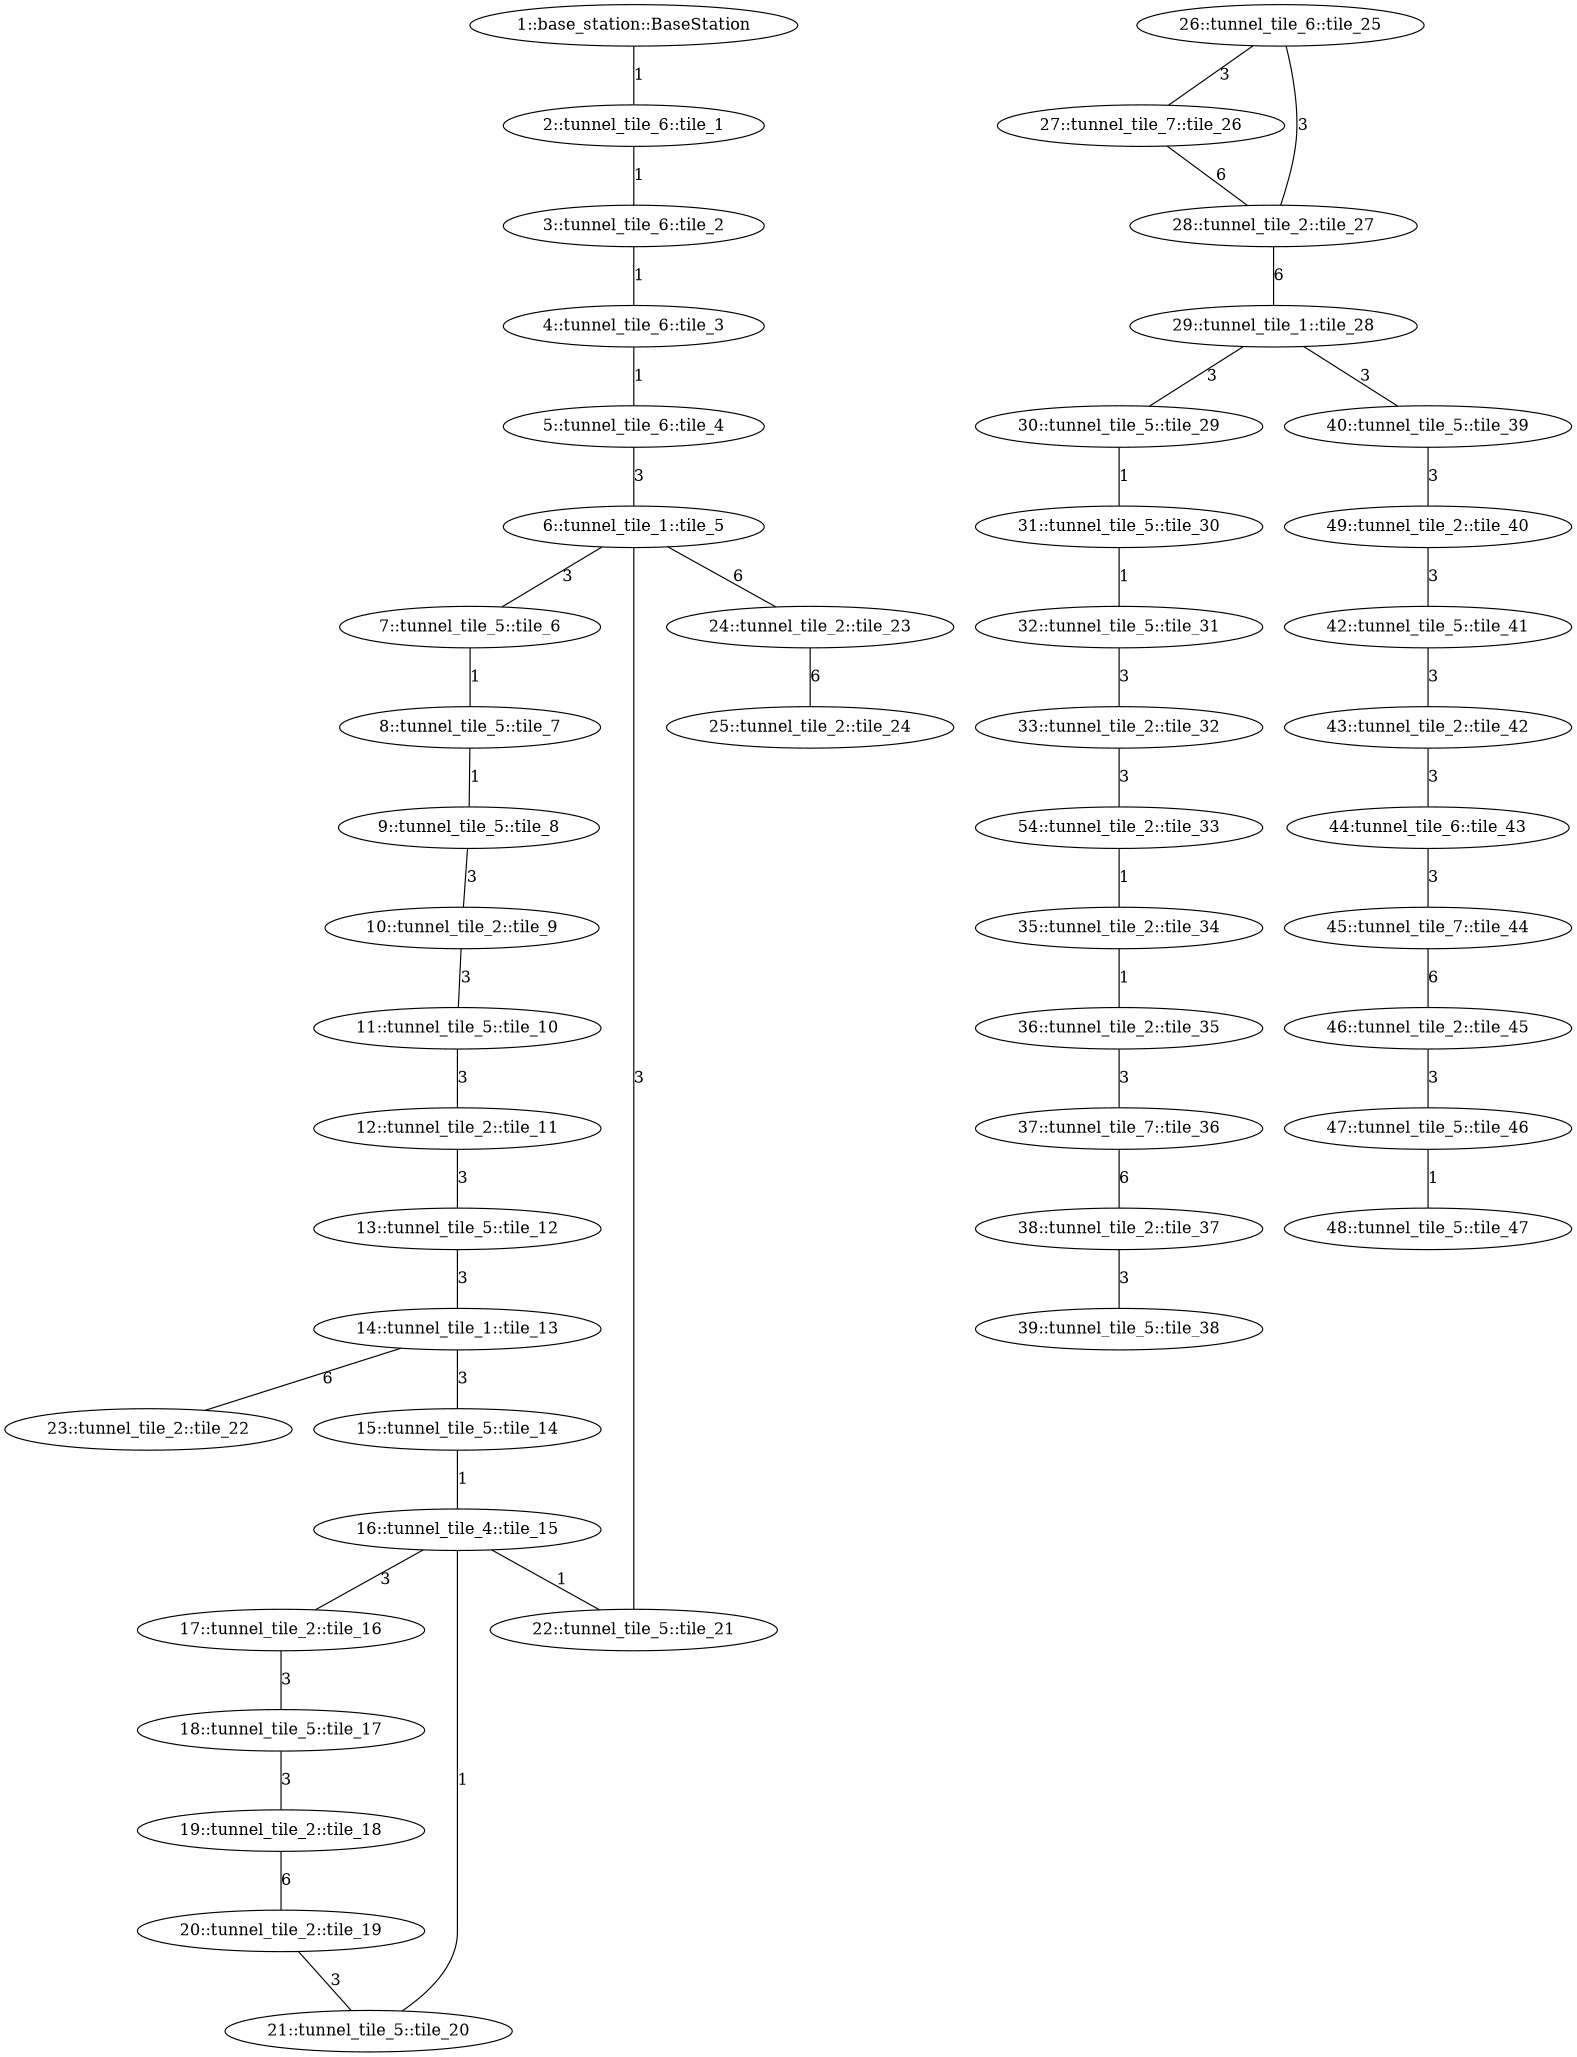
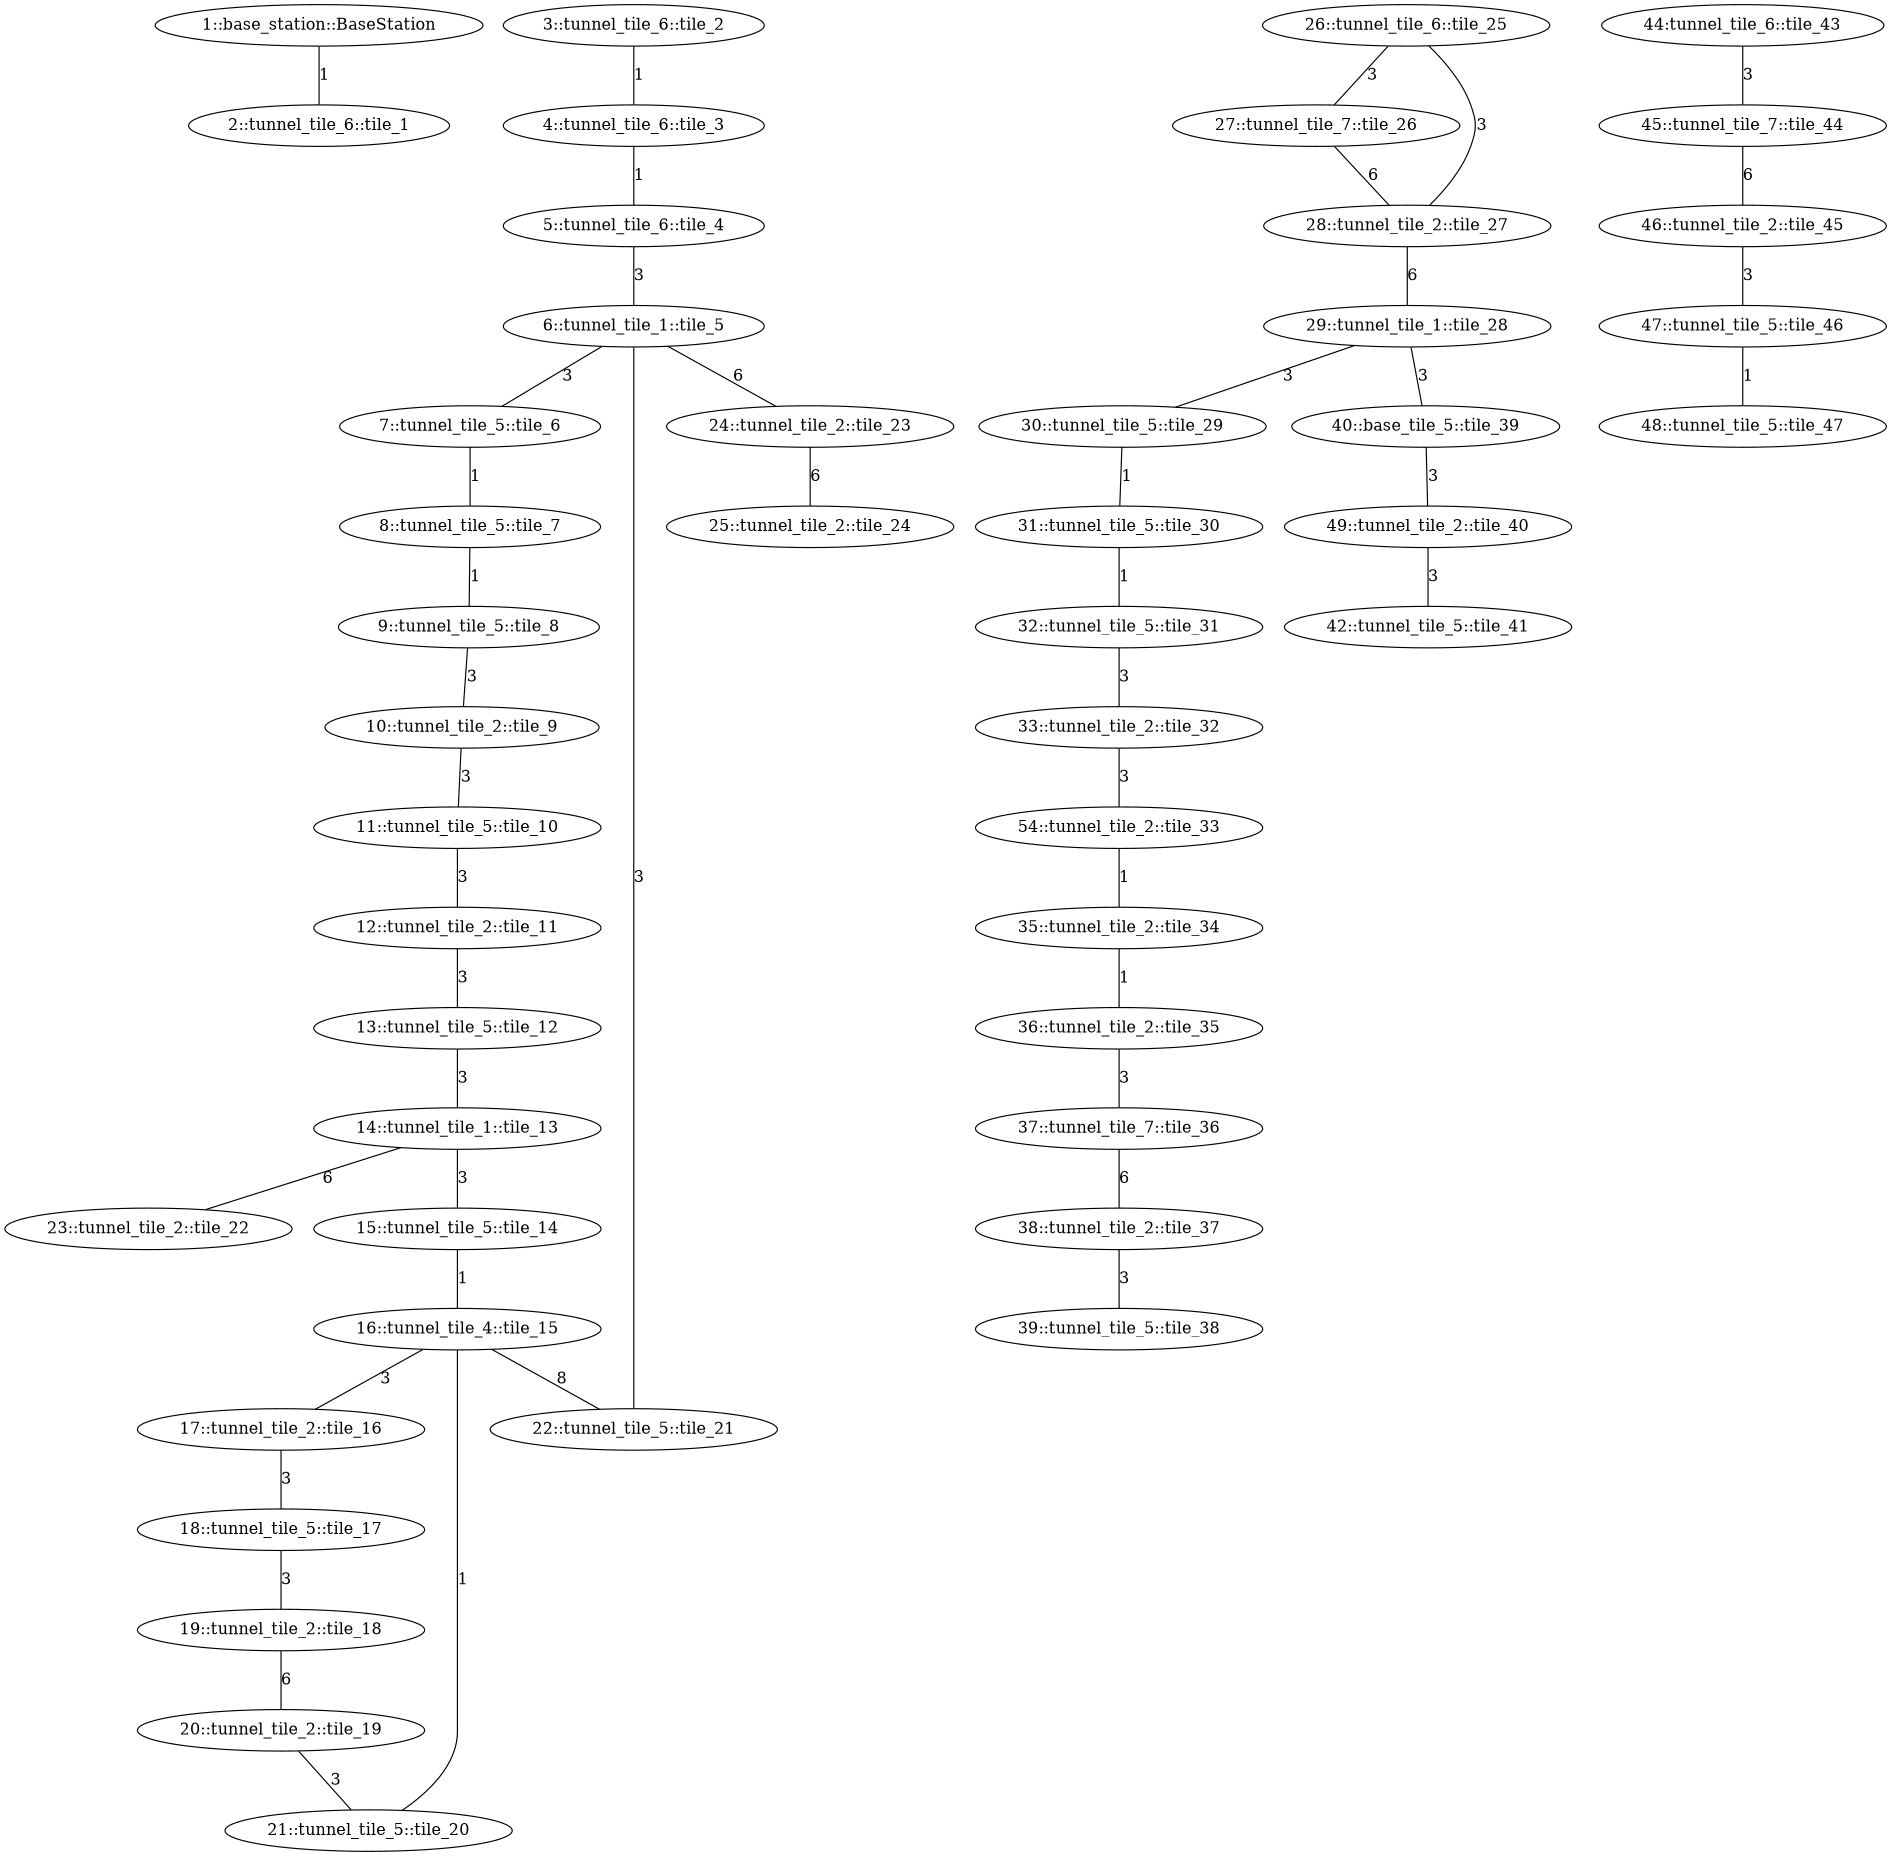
(634, 176) -> none
(1428, 427) -> (1426, 427)
(1428, 727) -> none
(562, 1580) -> (562, 1379)
